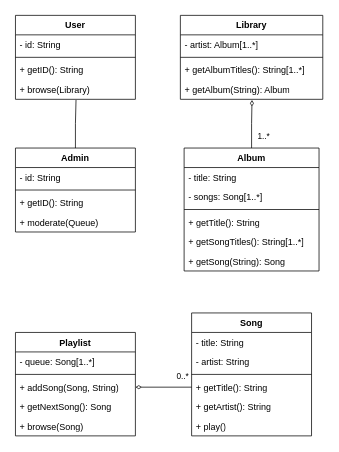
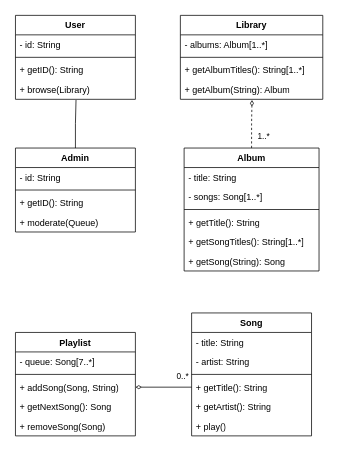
(230, 46) -> (230, 46)
(252, 127) -> (252, 127)
(62, 363) -> (62, 363)
(54, 427) -> (64, 427)
